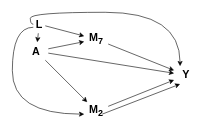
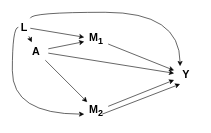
(39, 24) -> (24, 27)
(96, 39) -> (96, 39)
